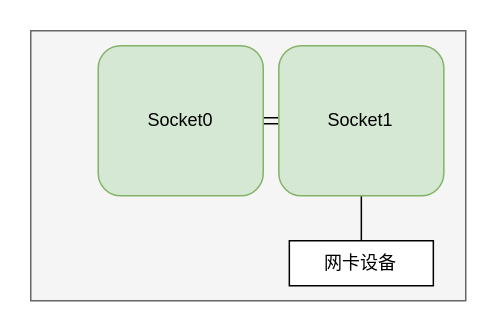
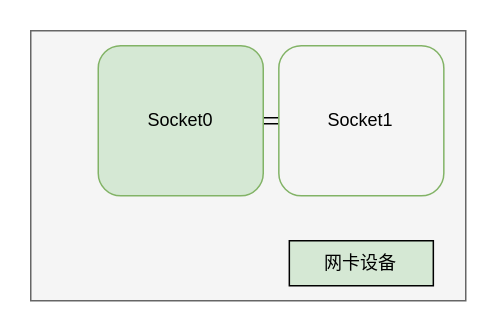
(361, 121) -> (361, 121)
(361, 218) -> none
(361, 263) -> (361, 263)
